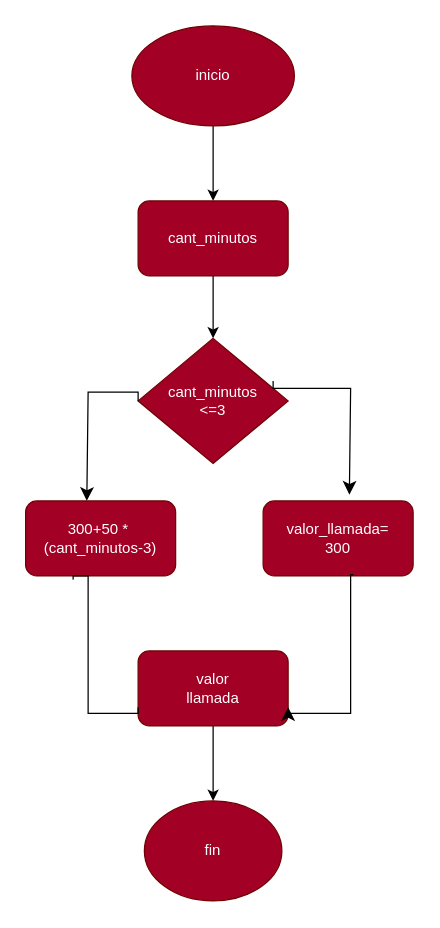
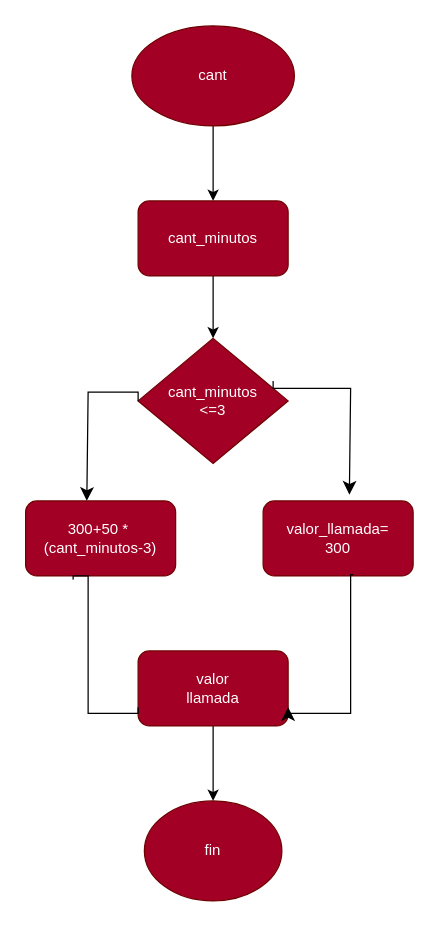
(213, 76) -> (213, 76)
